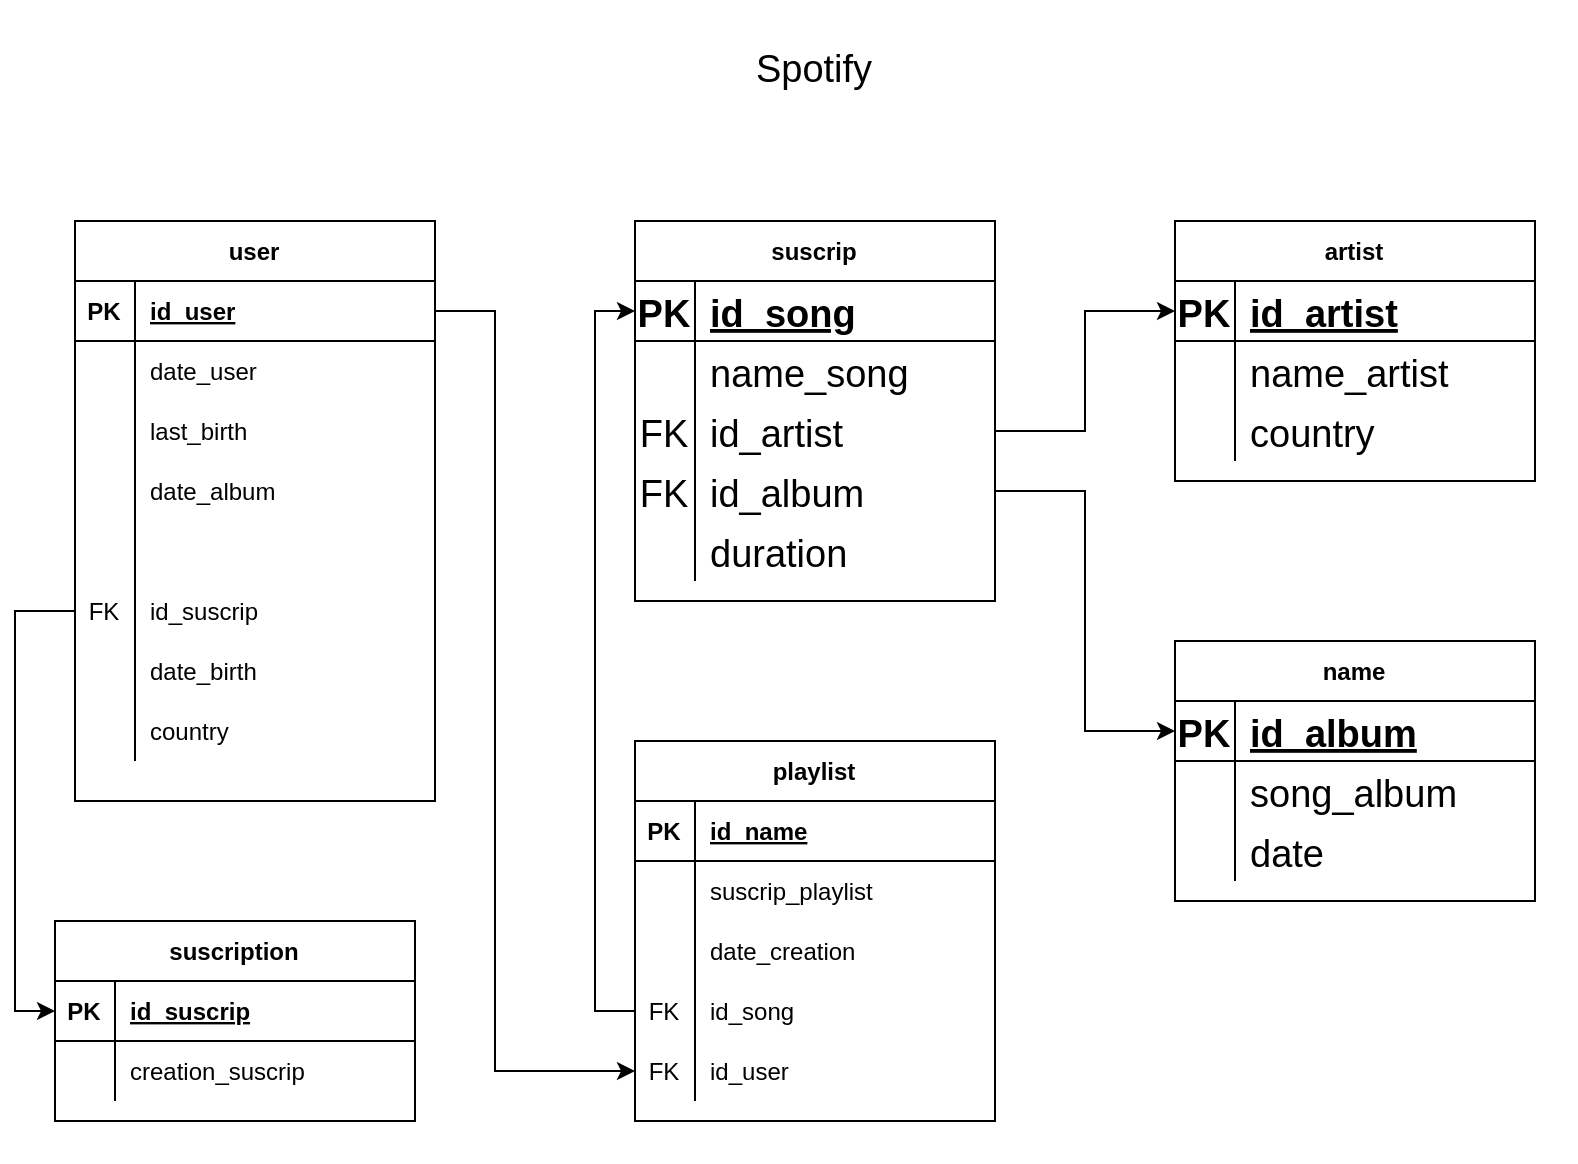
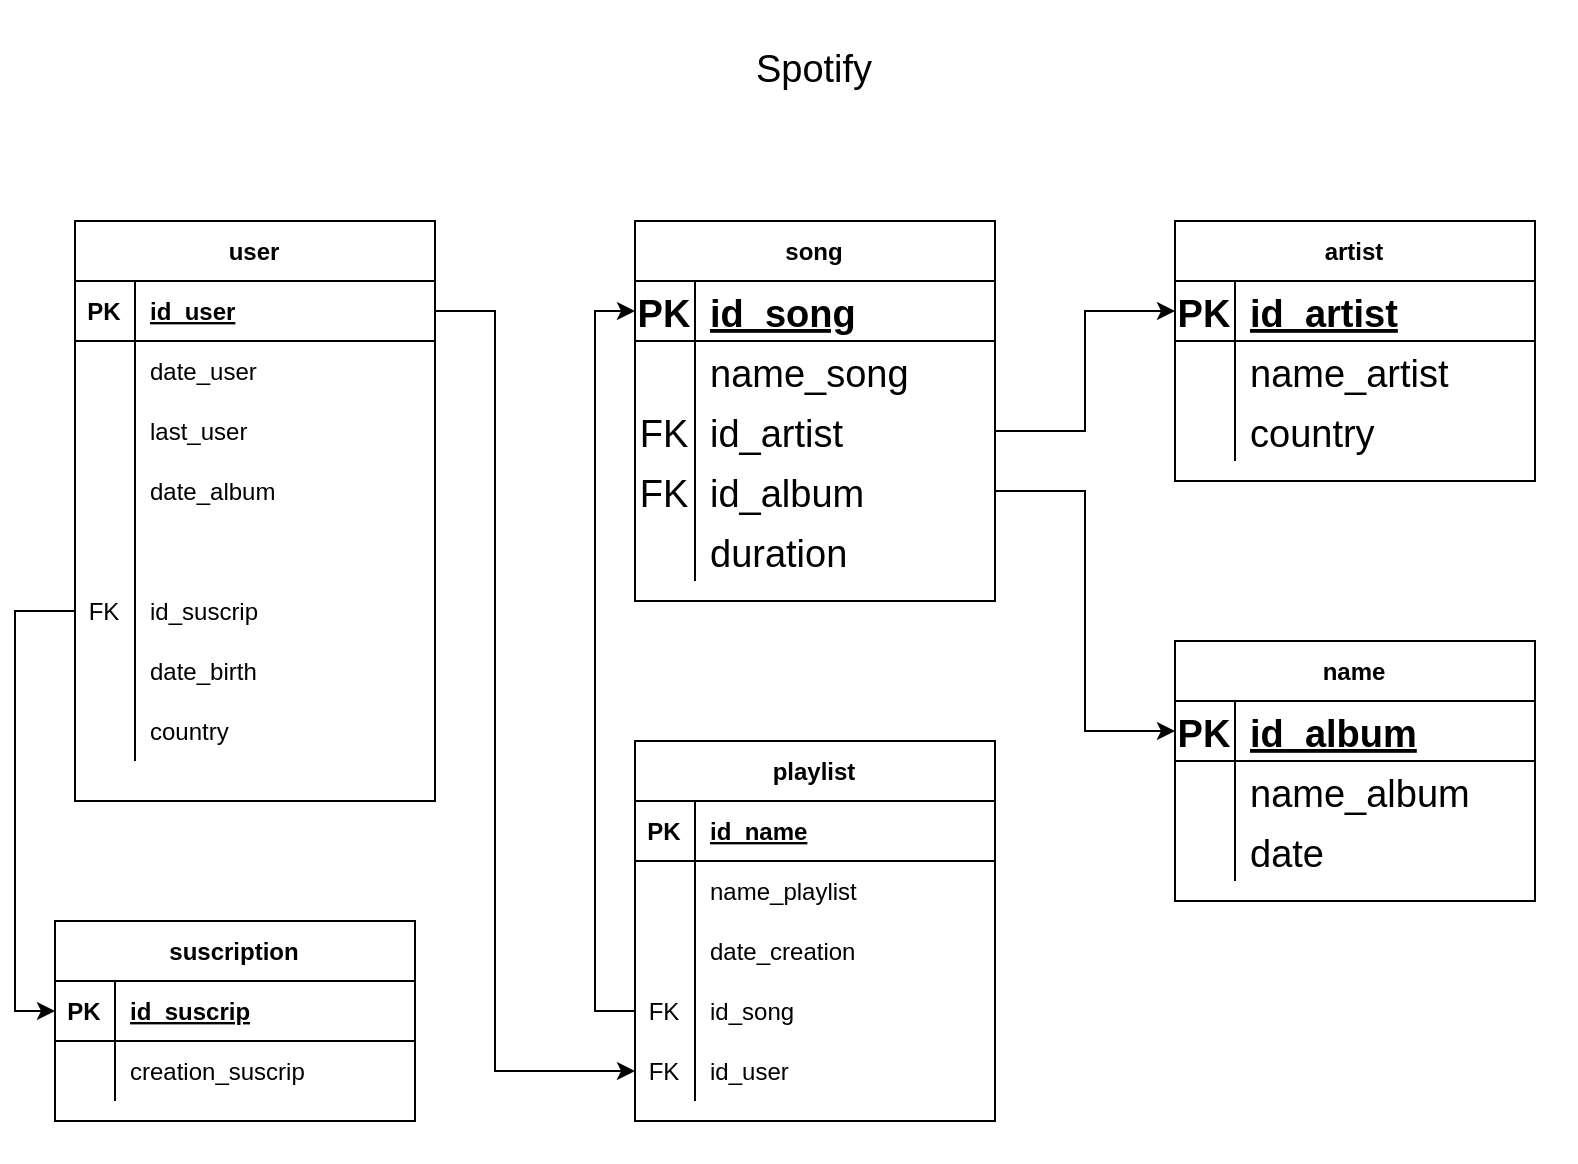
(814, 252) -> (814, 252)
(211, 432) -> (207, 432)
(1351, 794) -> (1351, 794)
(805, 892) -> (788, 892)
